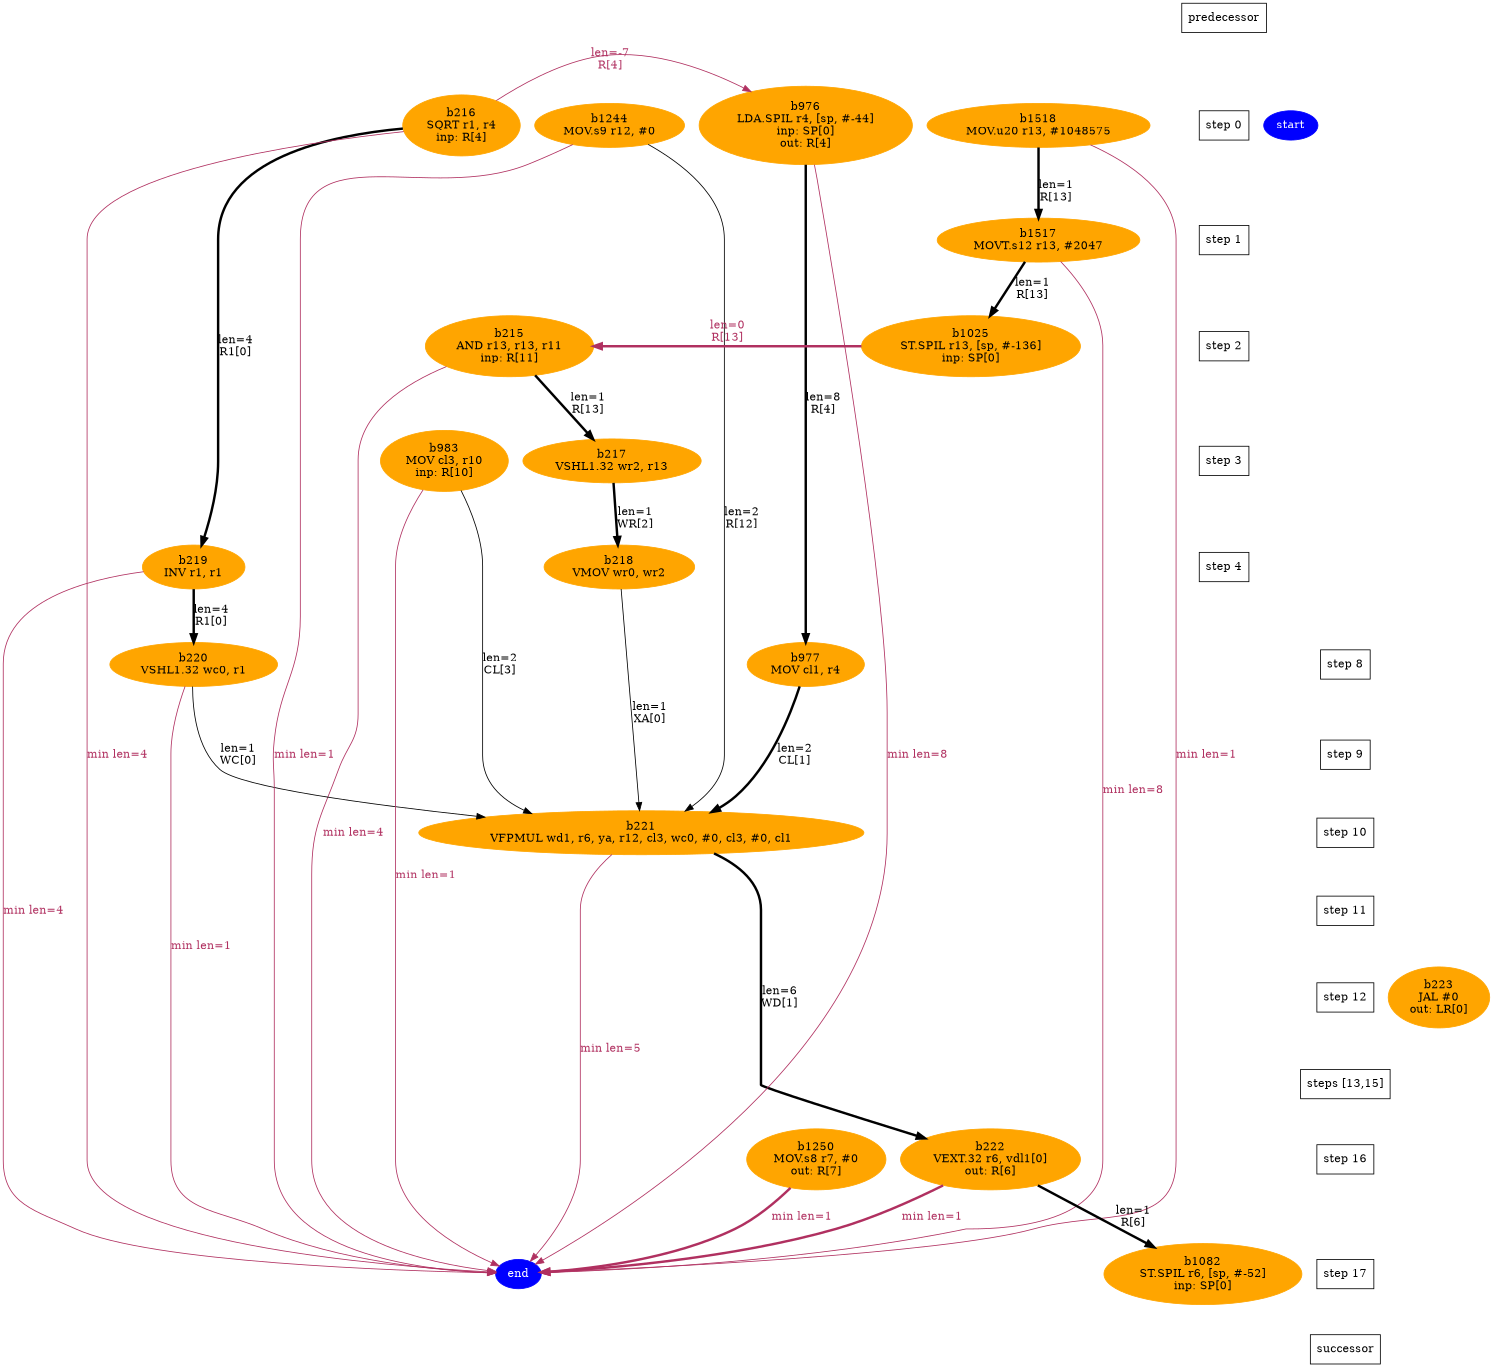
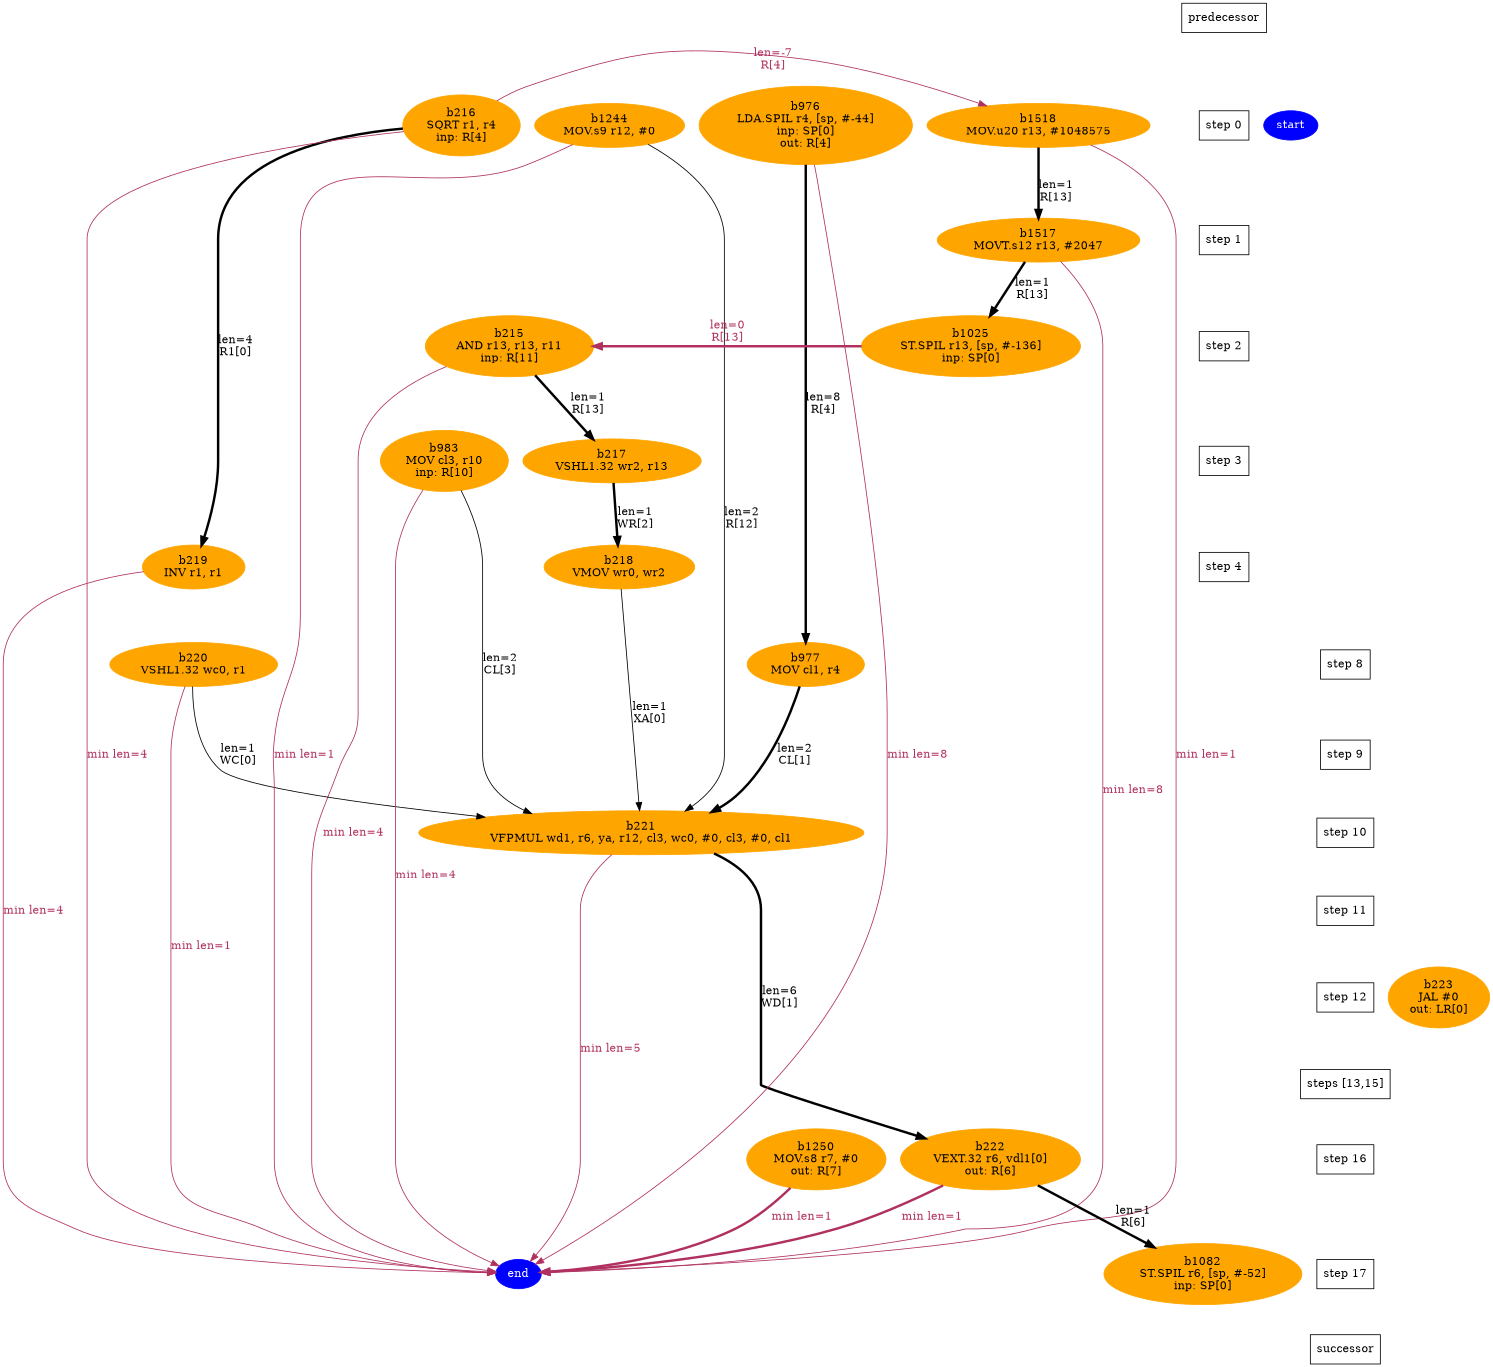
(618, 55) -> (737, 53)
(194, 612) -> none
(426, 875) -> (426, 875)
